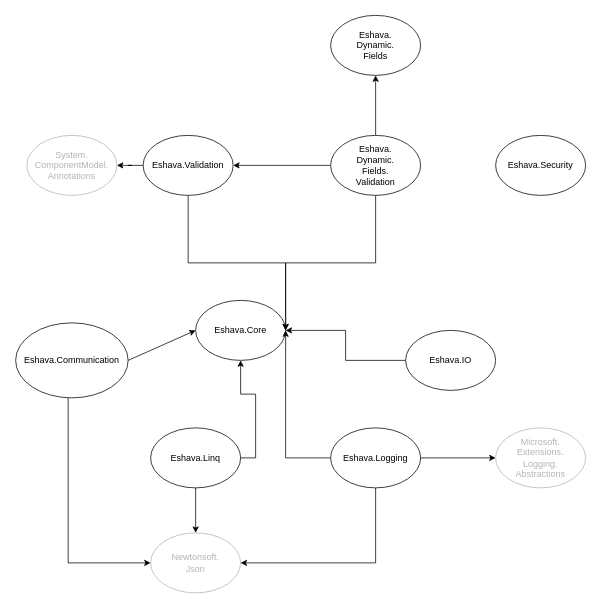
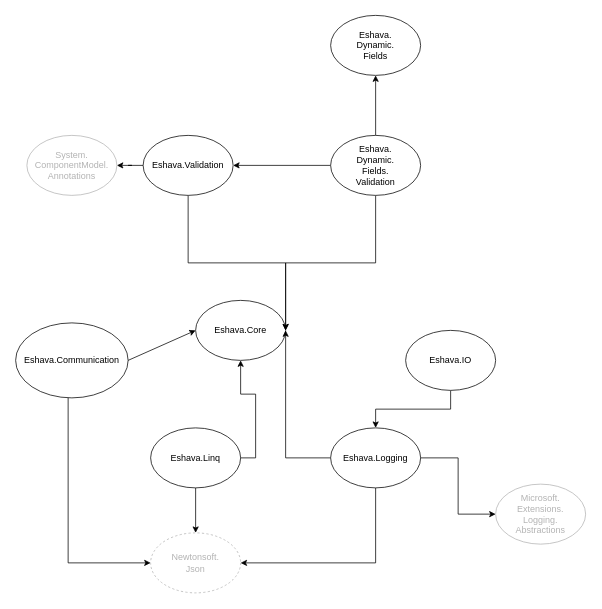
(540, 165) -> none
(345, 348) -> (450, 401)
(540, 458) -> (540, 514)
(195, 563) -> (195, 563)
